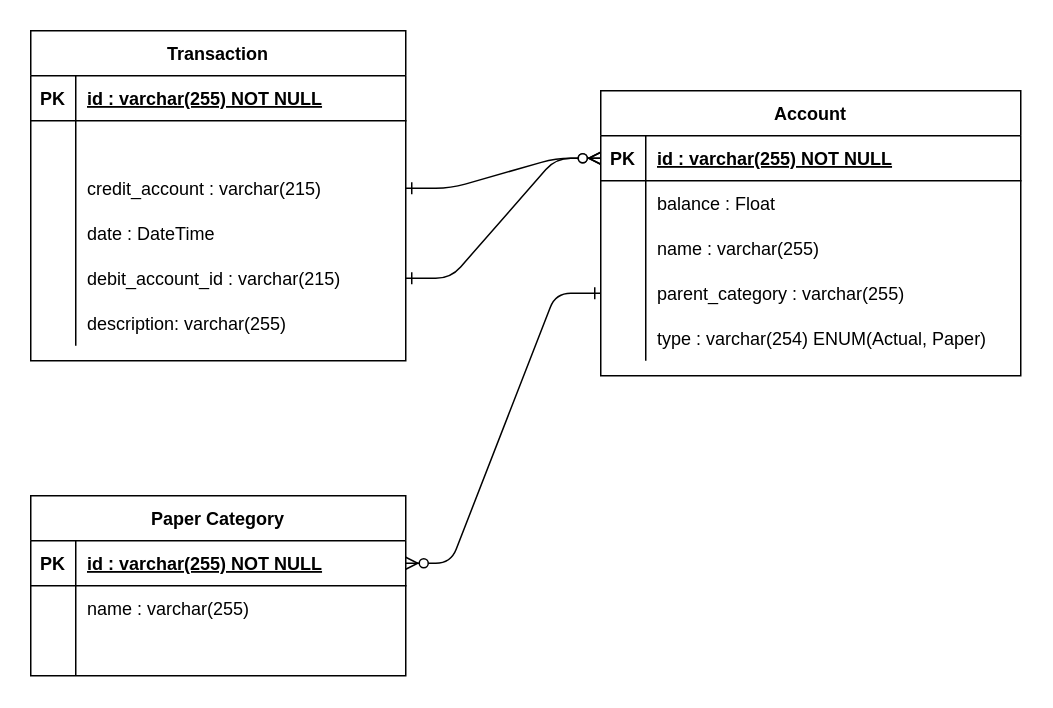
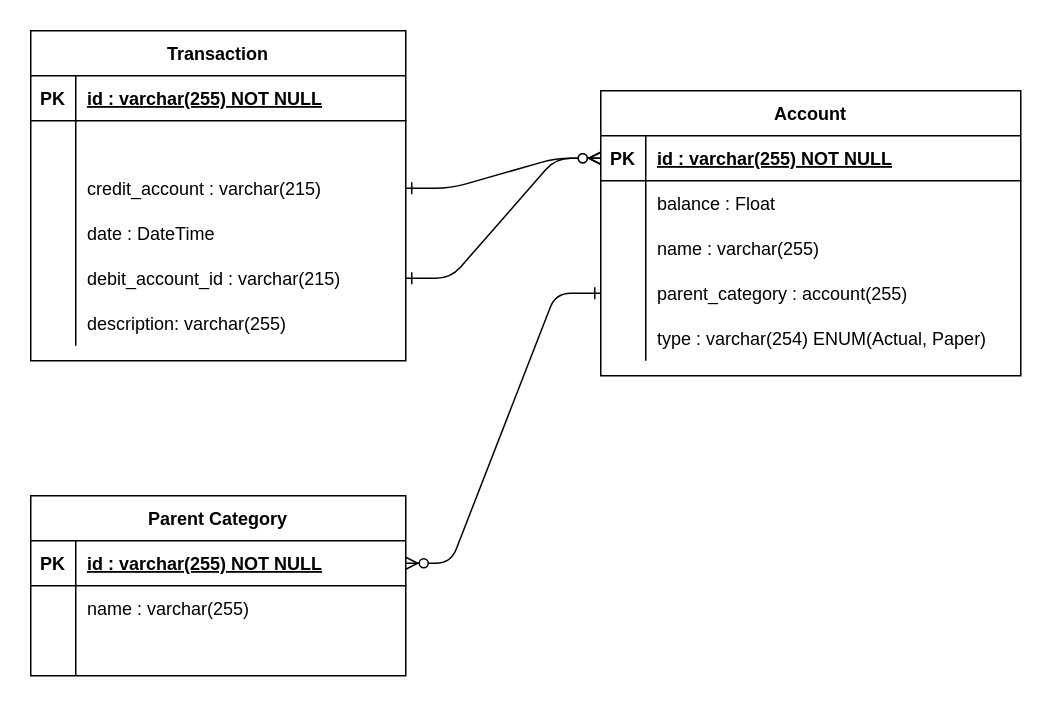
(801, 294) -> (801, 294)
(218, 519) -> (218, 519)
